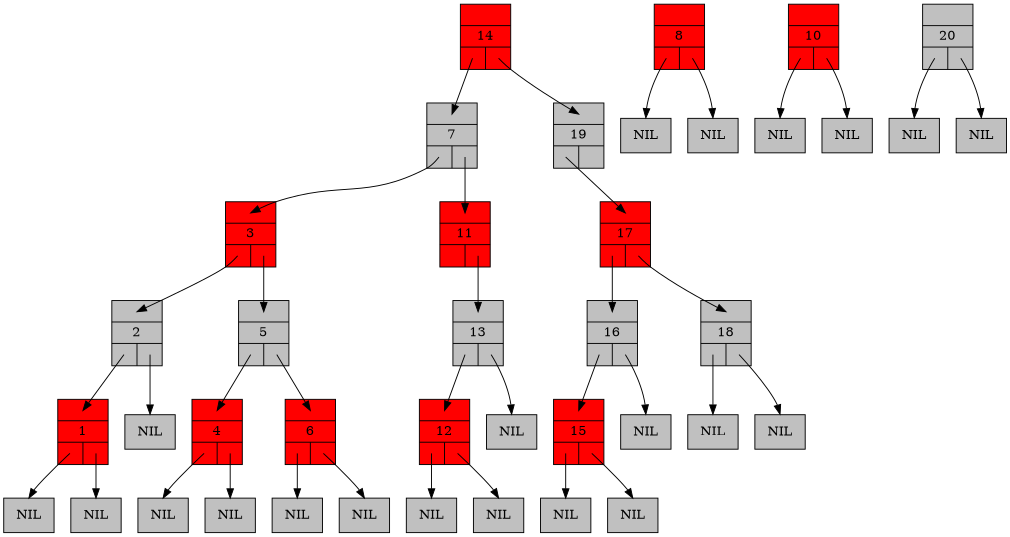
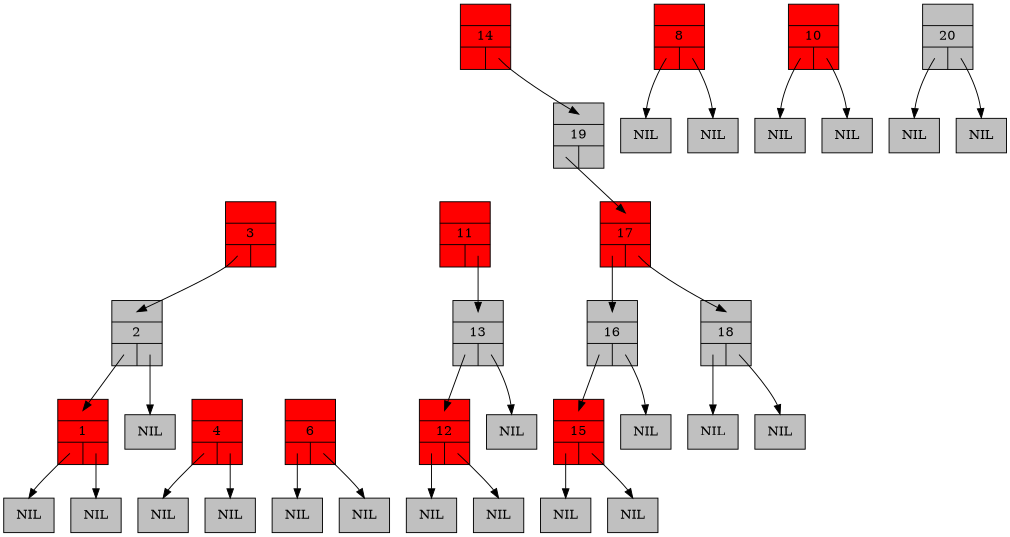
(452, 136) -> none
(264, 333) -> none
